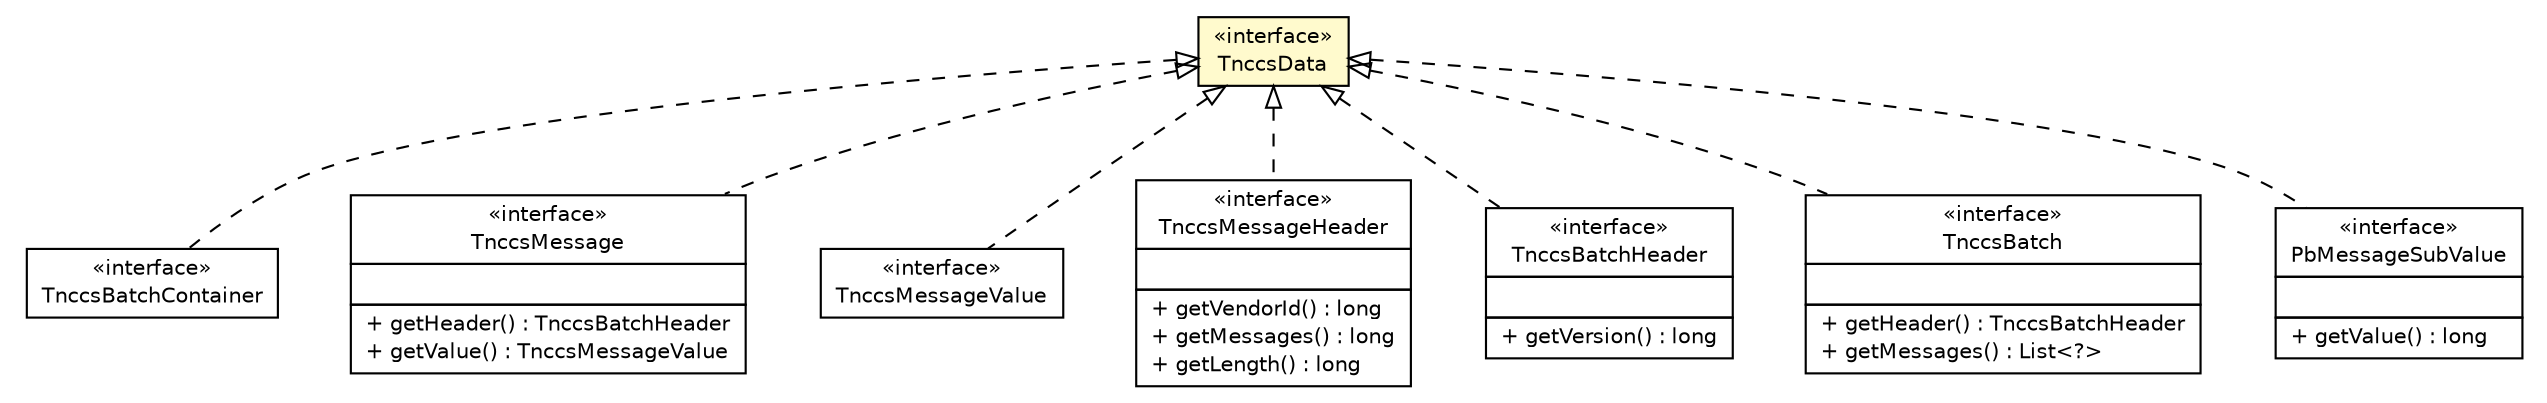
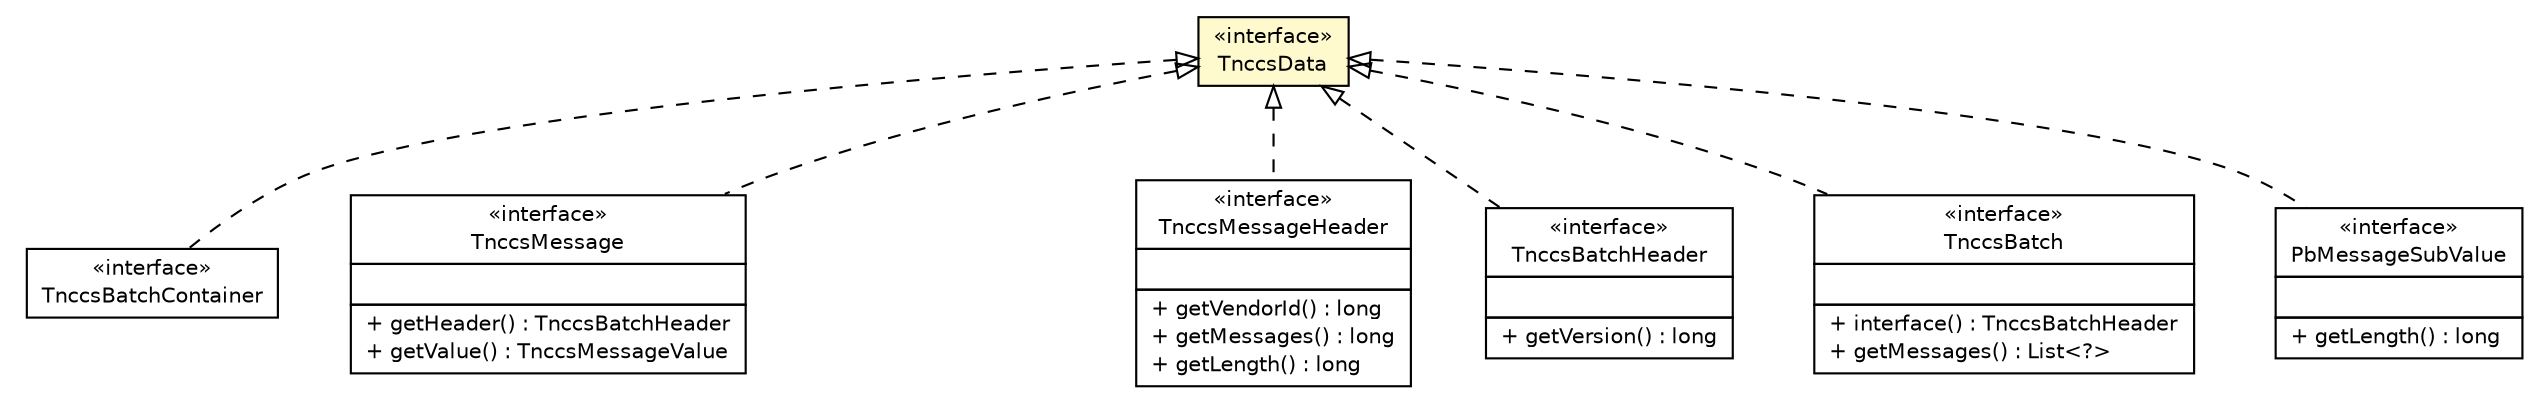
(941, 283) -> none
(2003, 324) -> (2004, 324)
(2389, 337) -> (2396, 337)
